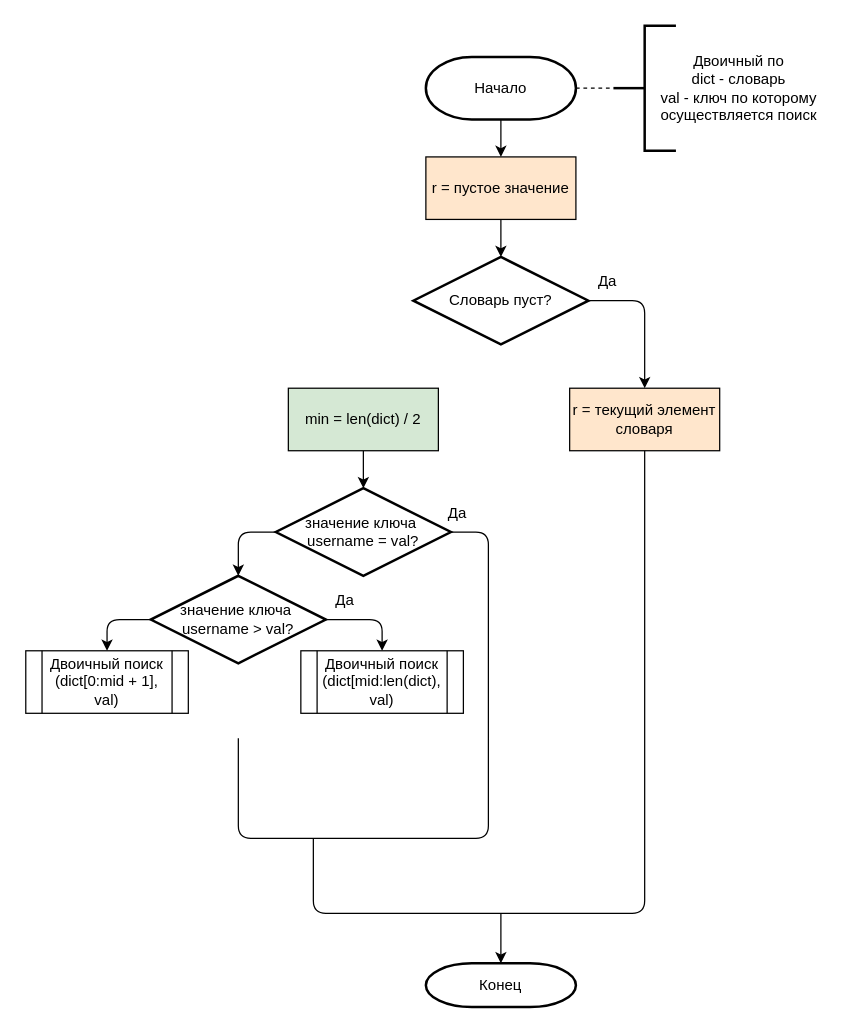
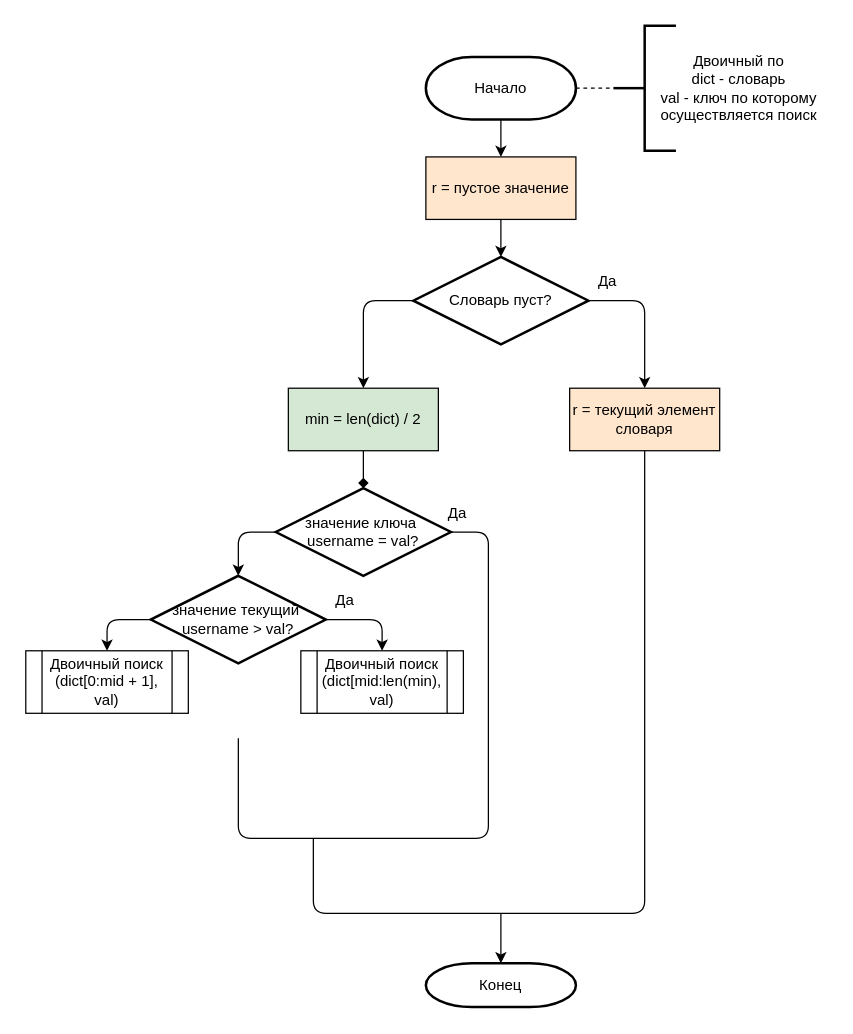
none -> (363, 321)
(363, 478) -> (363, 477)
(238, 619) -> (238, 619)
(382, 682) -> (382, 682)
